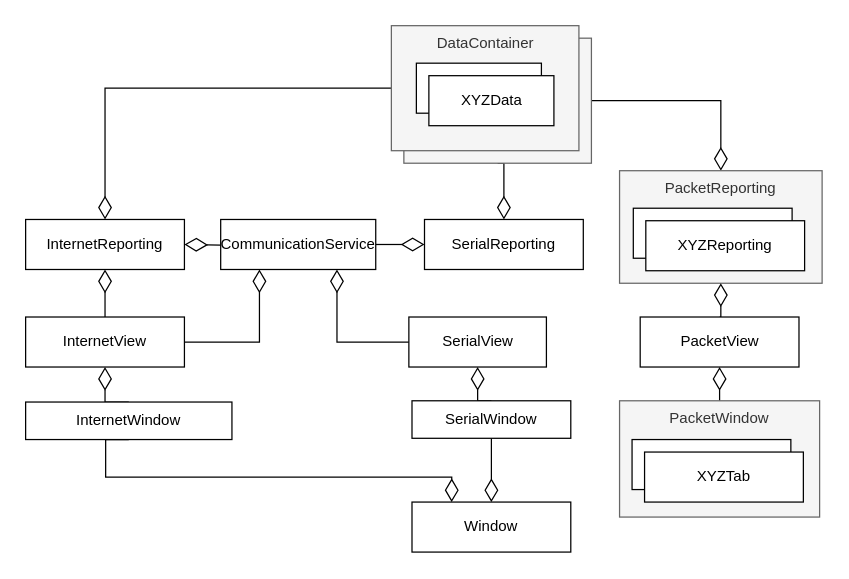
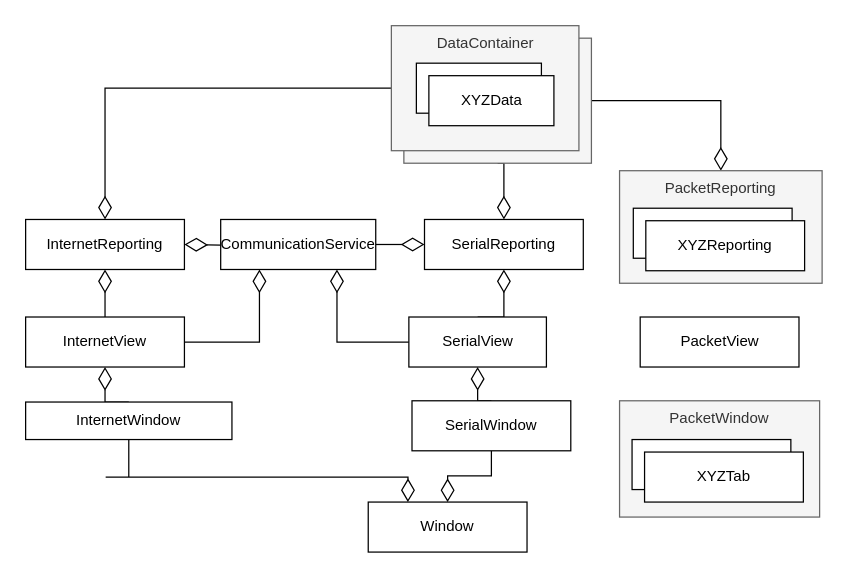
none -> (504, 306)
(721, 312) -> none
(719, 396) -> none
(491, 419) -> (491, 426)
(491, 527) -> (448, 527)
